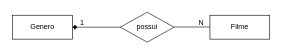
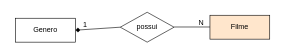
(42, 27) -> (45, 30)
(240, 27) -> (240, 27)
